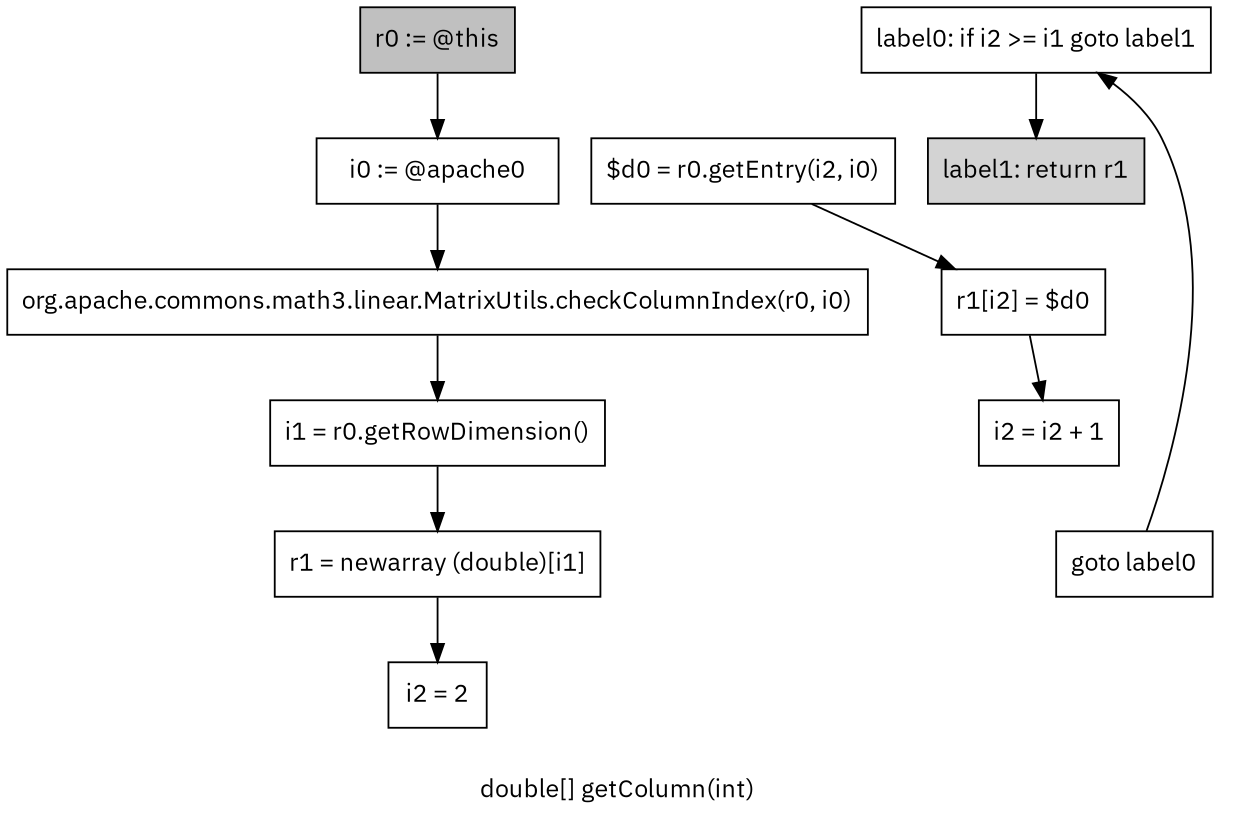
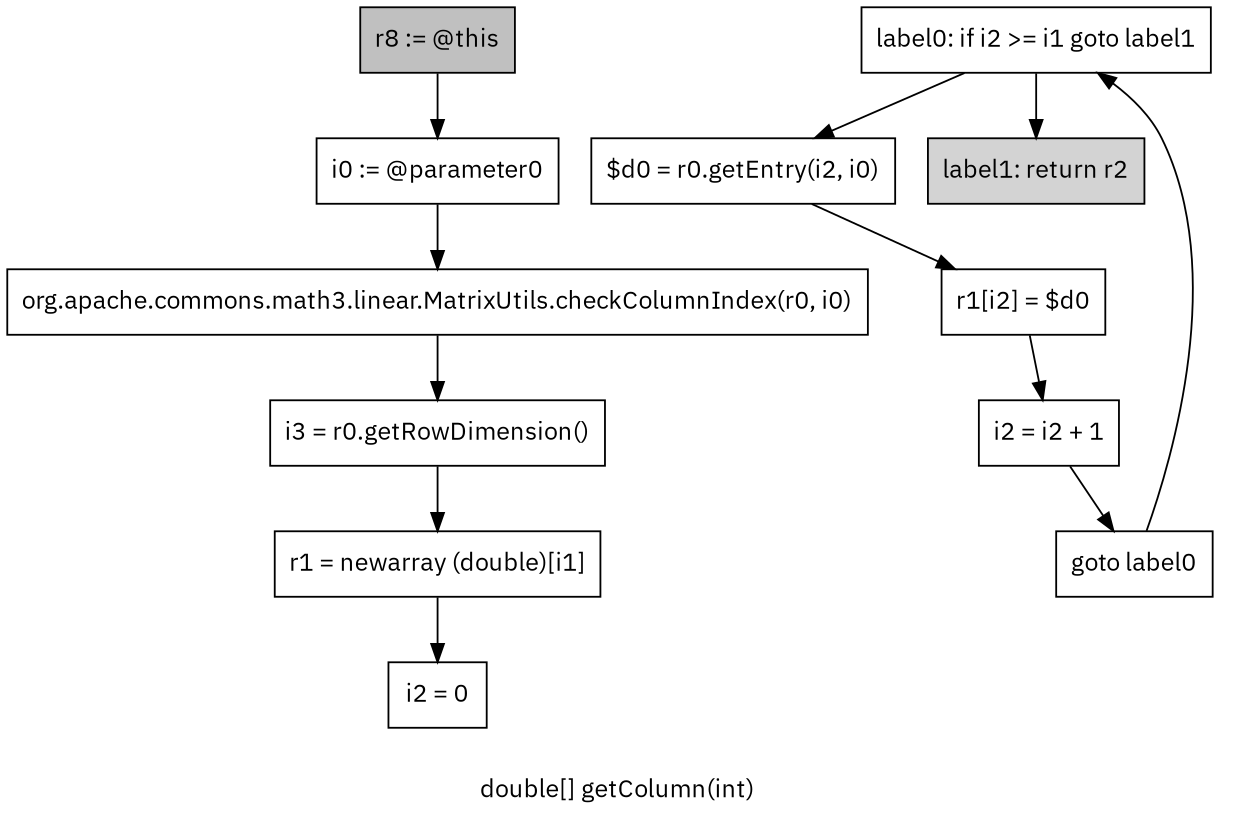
(438, 40) -> (438, 40)
none -> (898, 102)
(438, 171) -> (438, 171)
(1036, 171) -> (1036, 171)
(438, 433) -> (438, 433)
none -> (1087, 491)
(438, 695) -> (438, 695)
